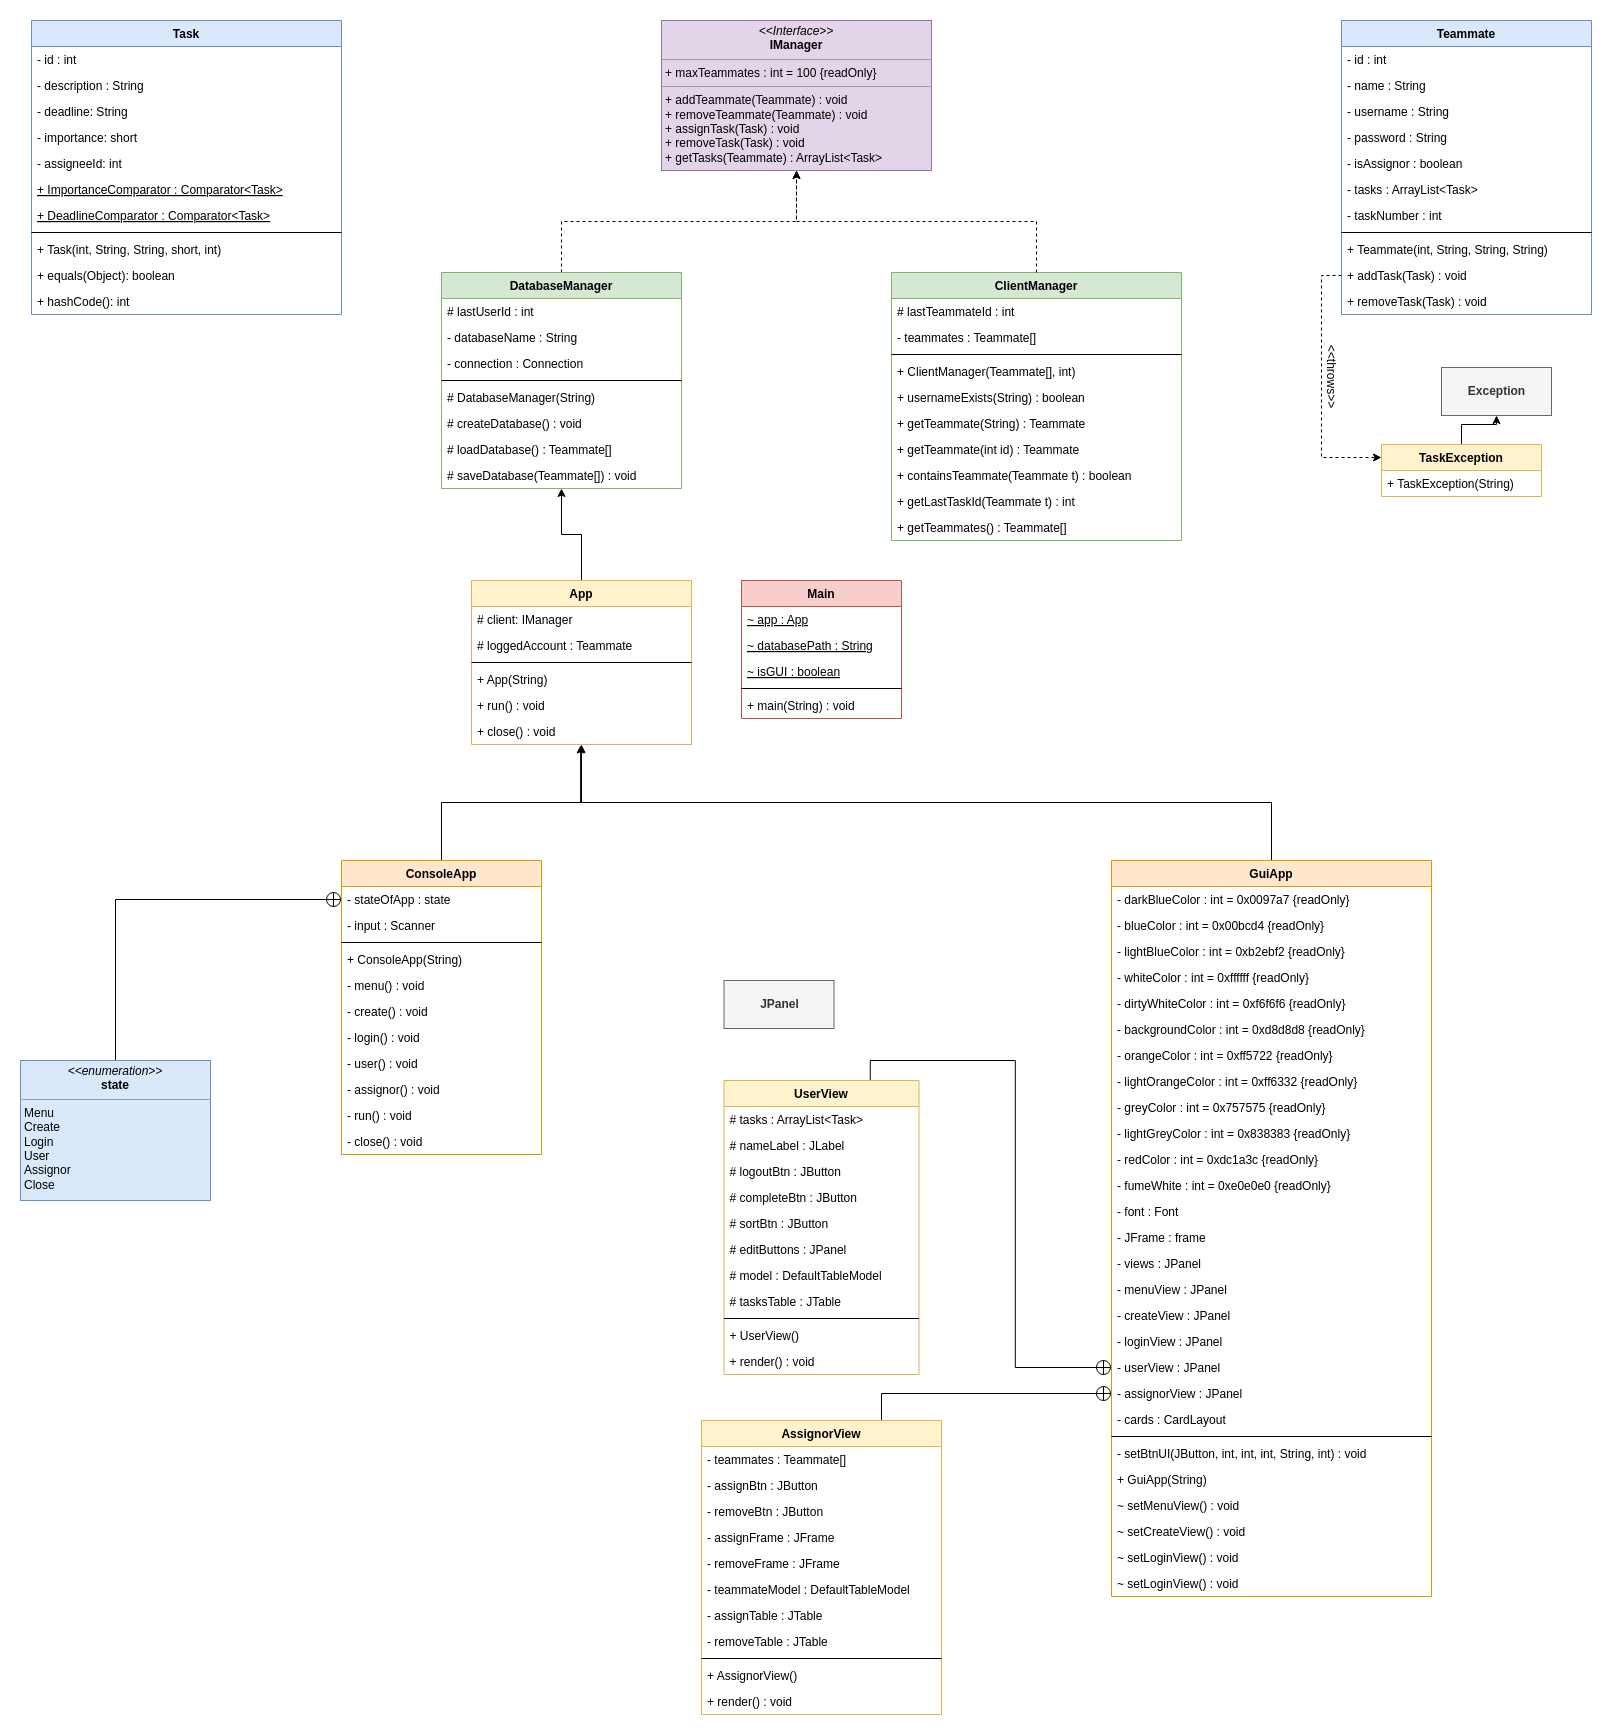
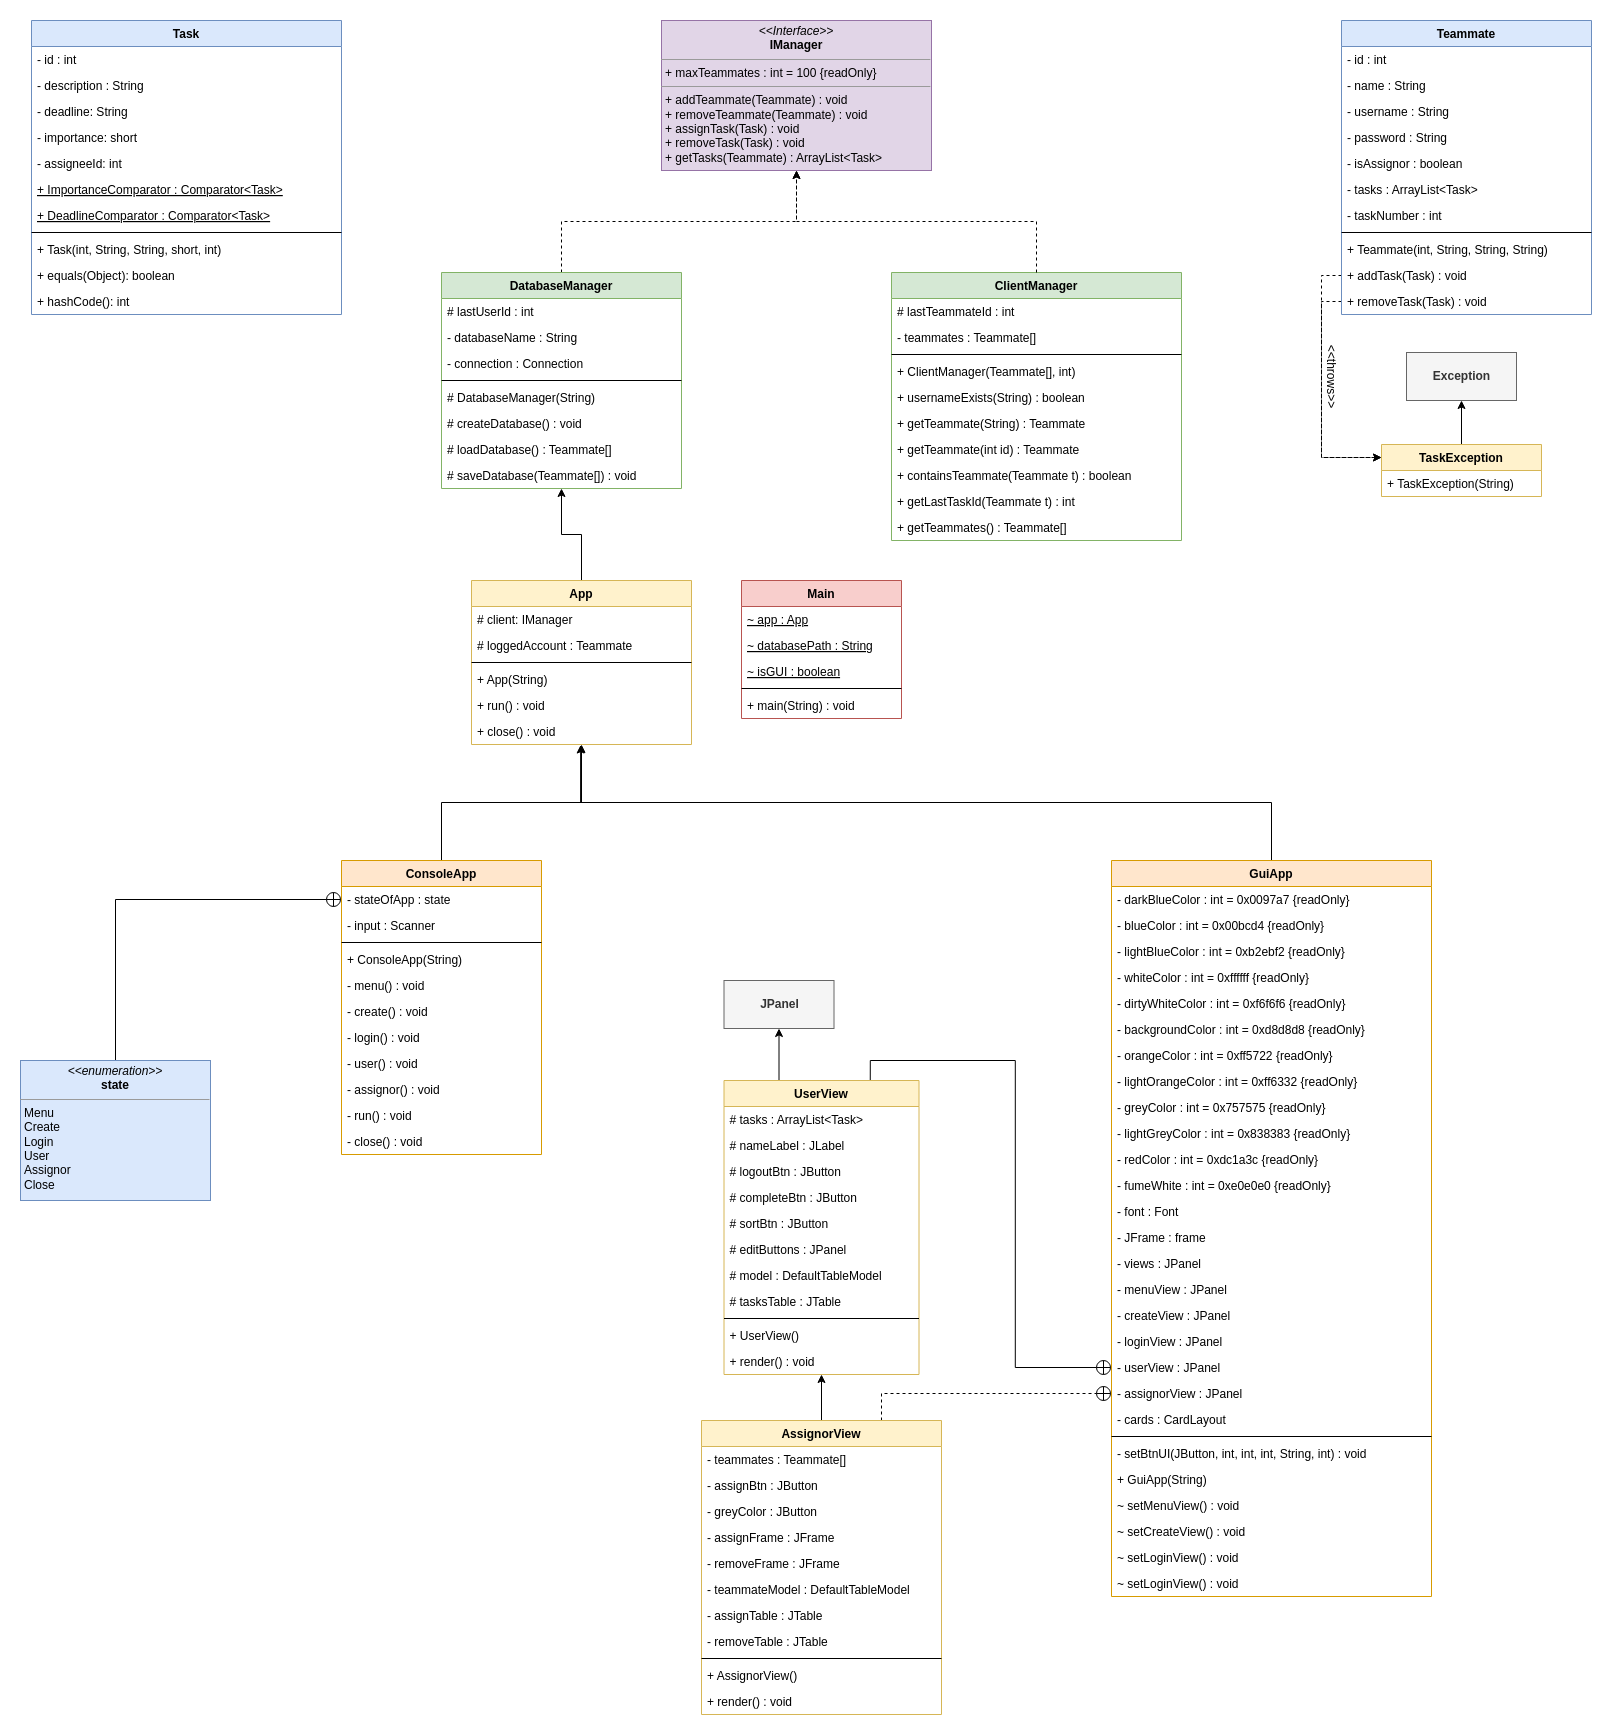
none -> (1332, 302)
(1497, 392) -> (1462, 377)
none -> (779, 1058)
(977, 1394) -> (977, 1394)
none -> (822, 1401)
(771, 1512) -> (770, 1512)
